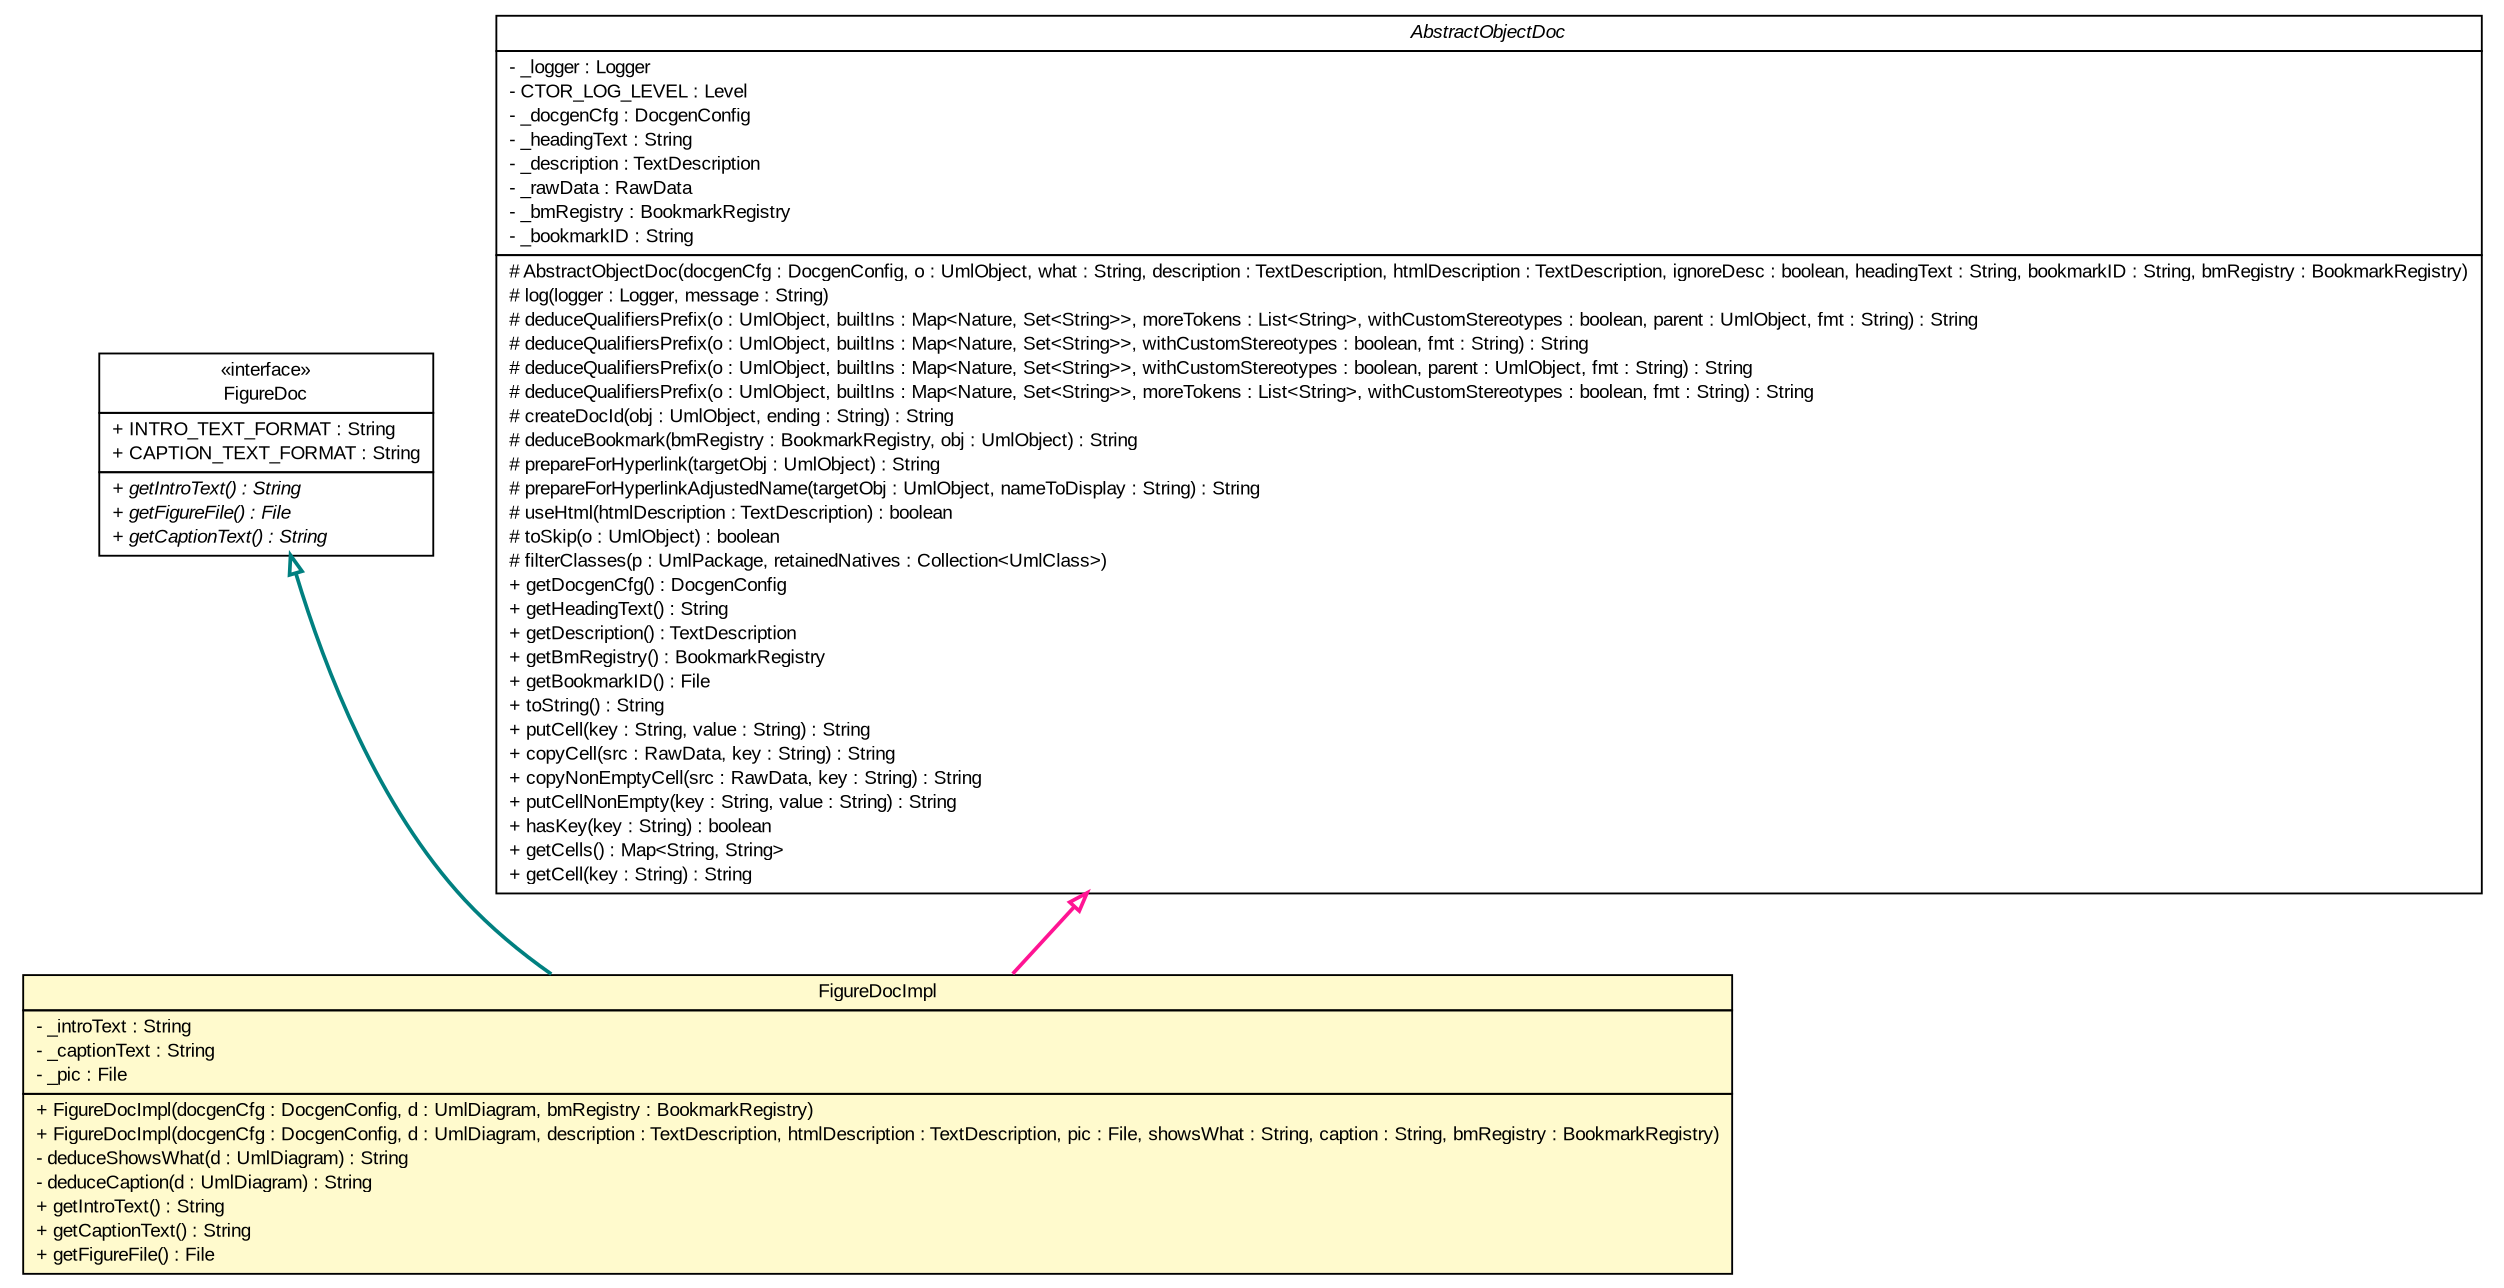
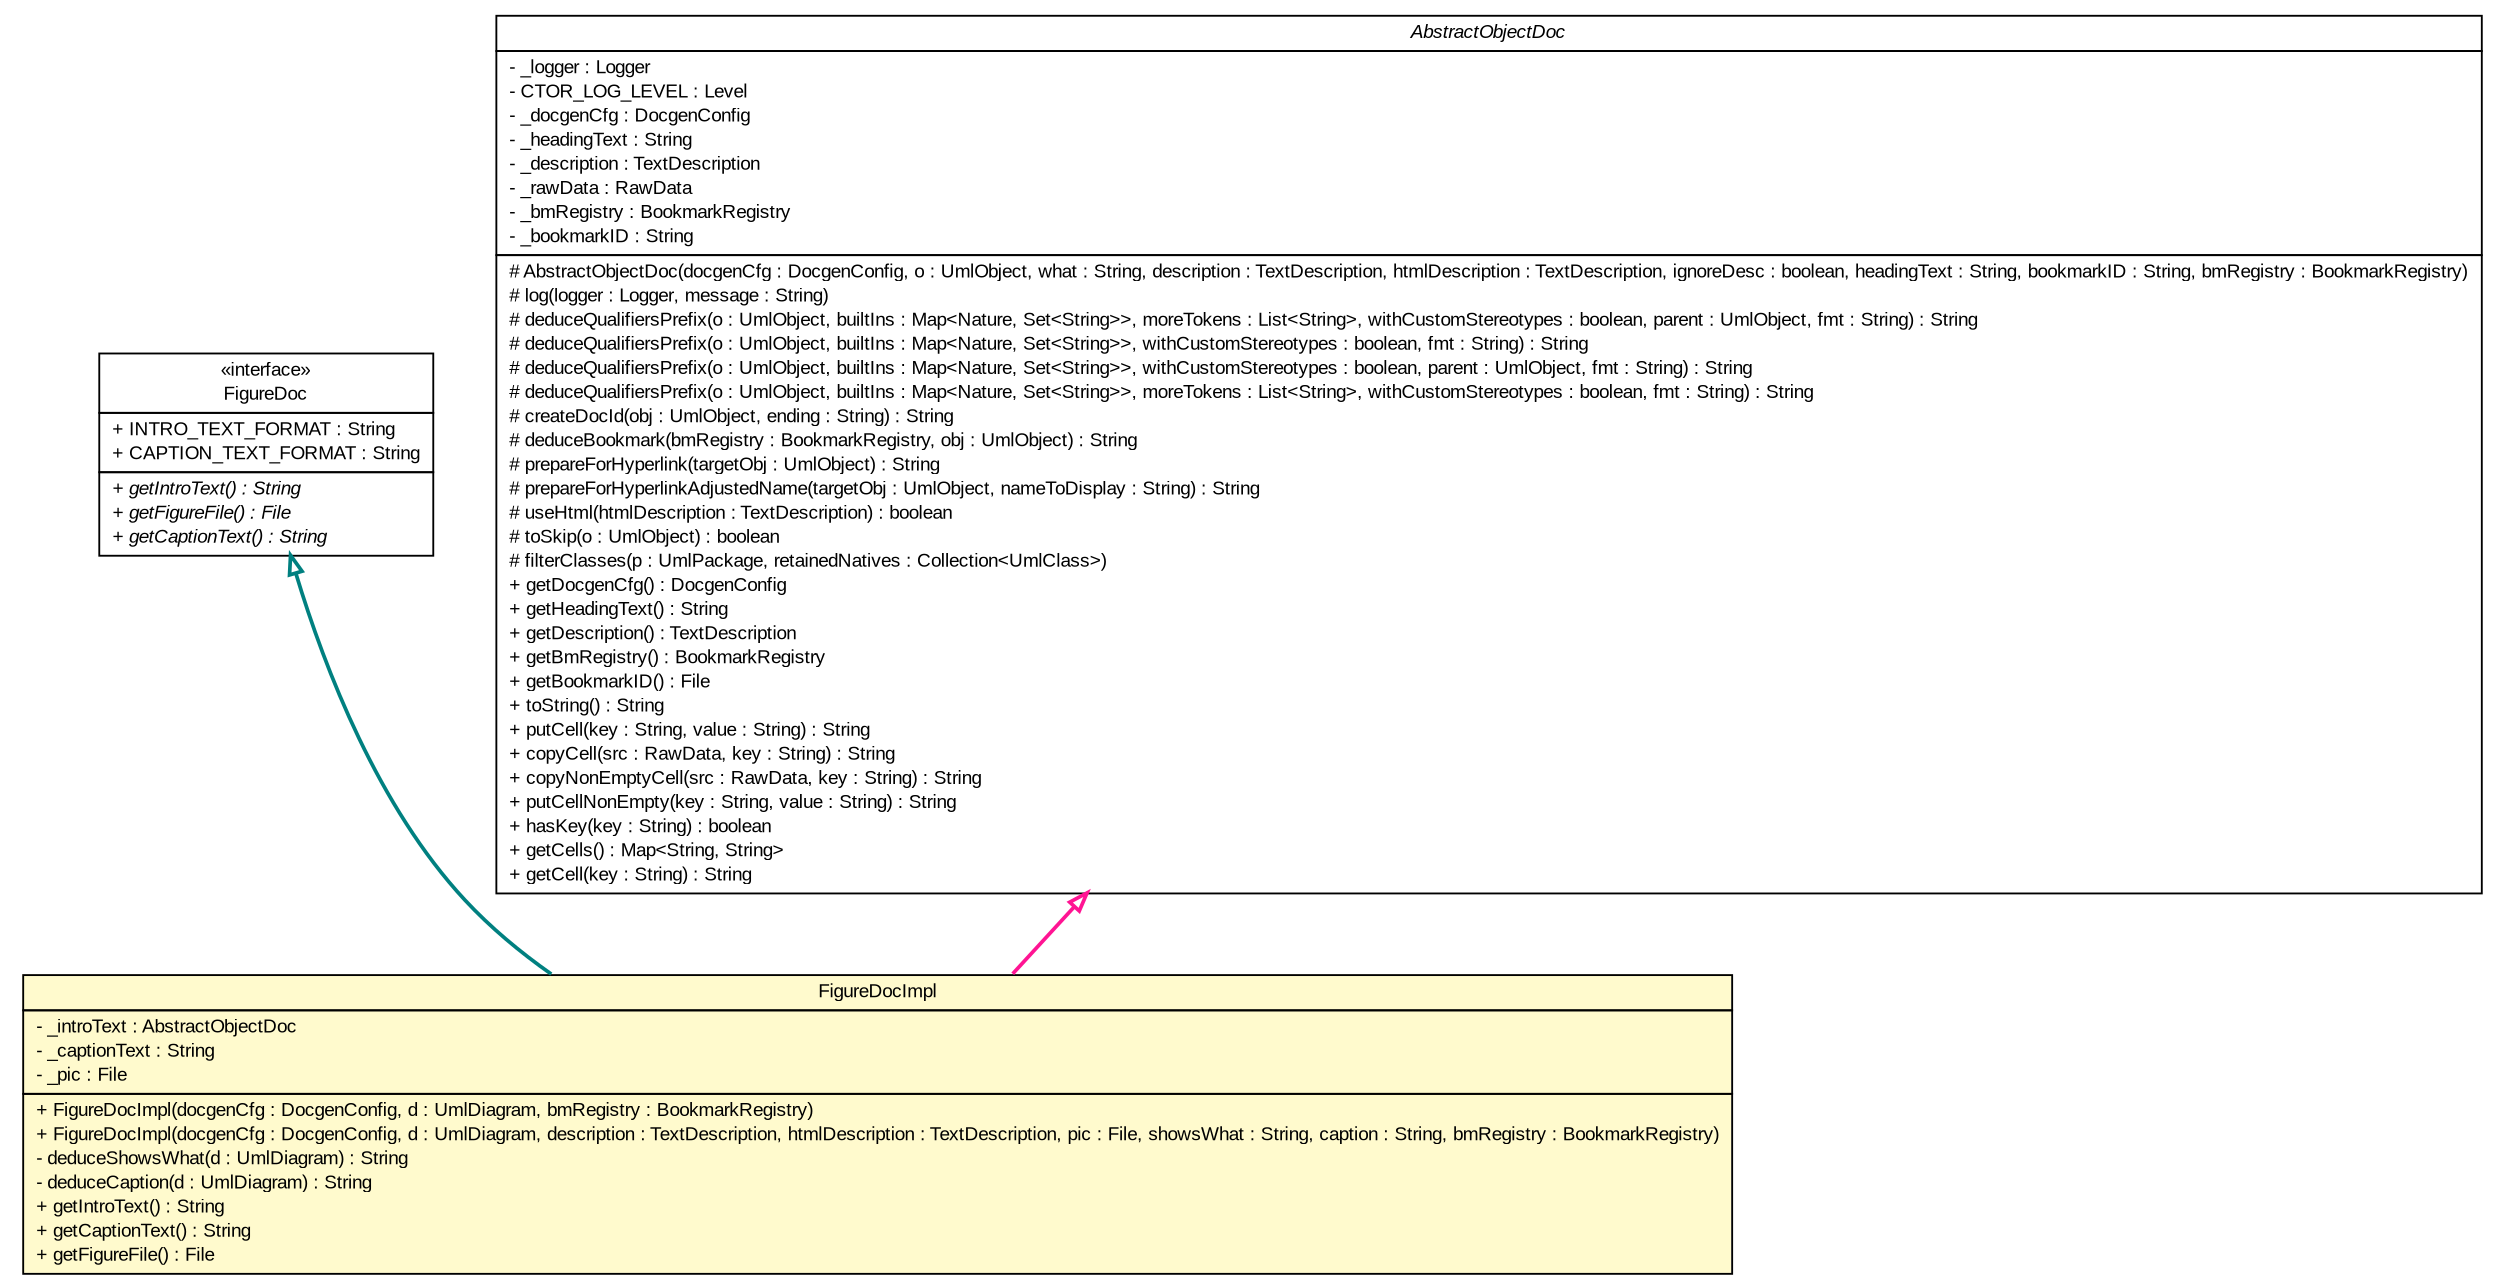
(114, 1027) -> (167, 1027)
